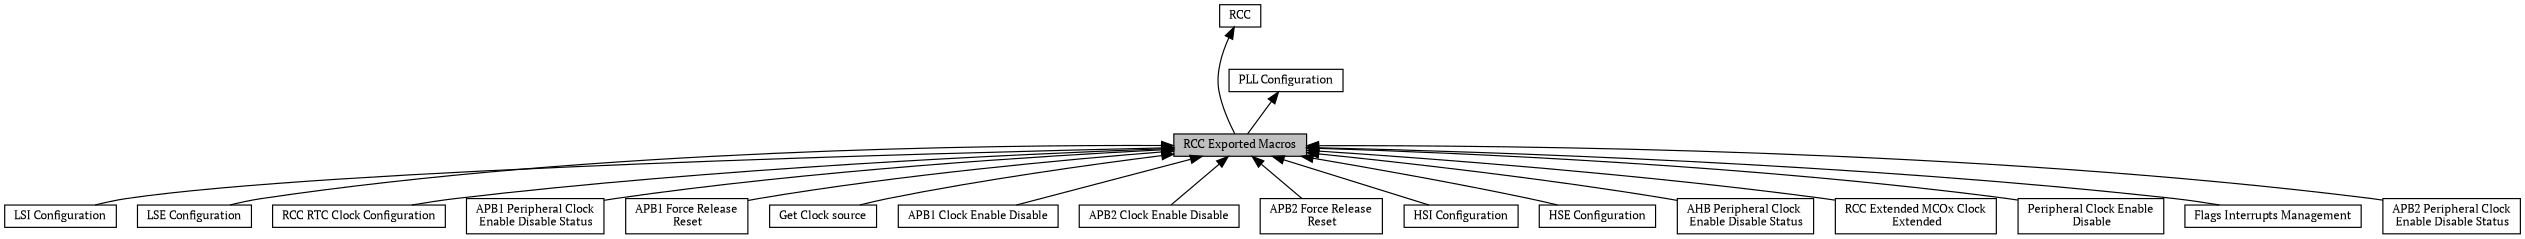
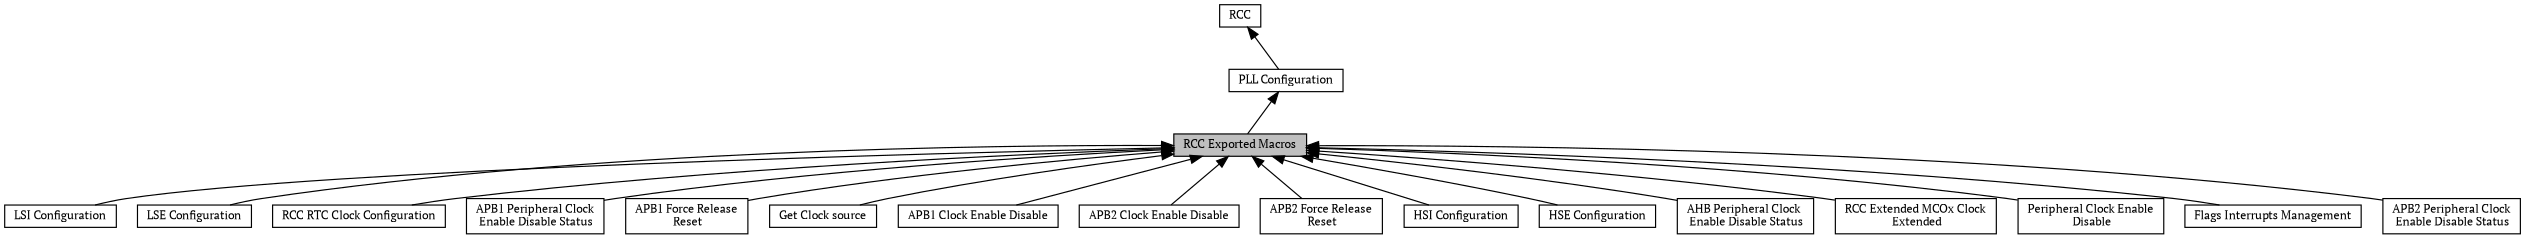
(1218, 86) -> (1267, 53)
